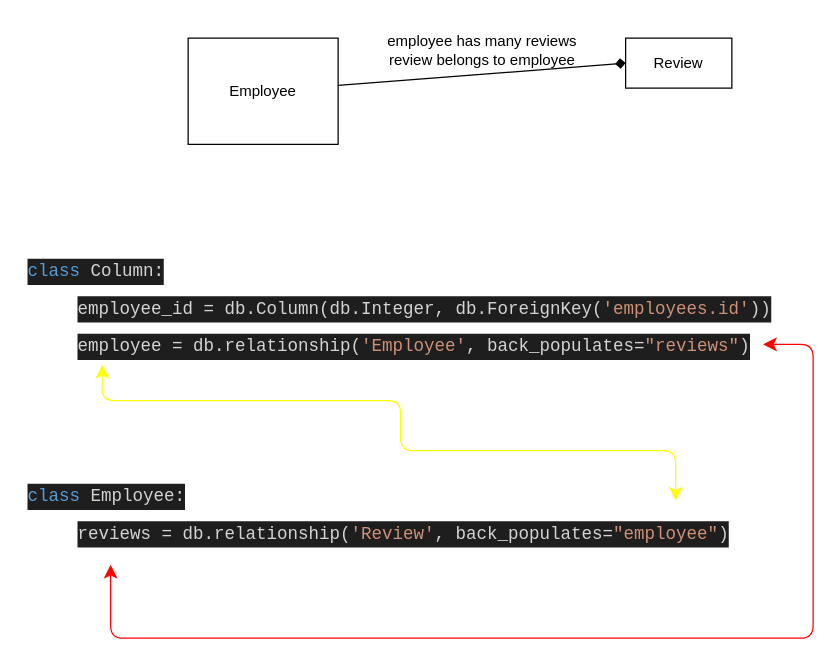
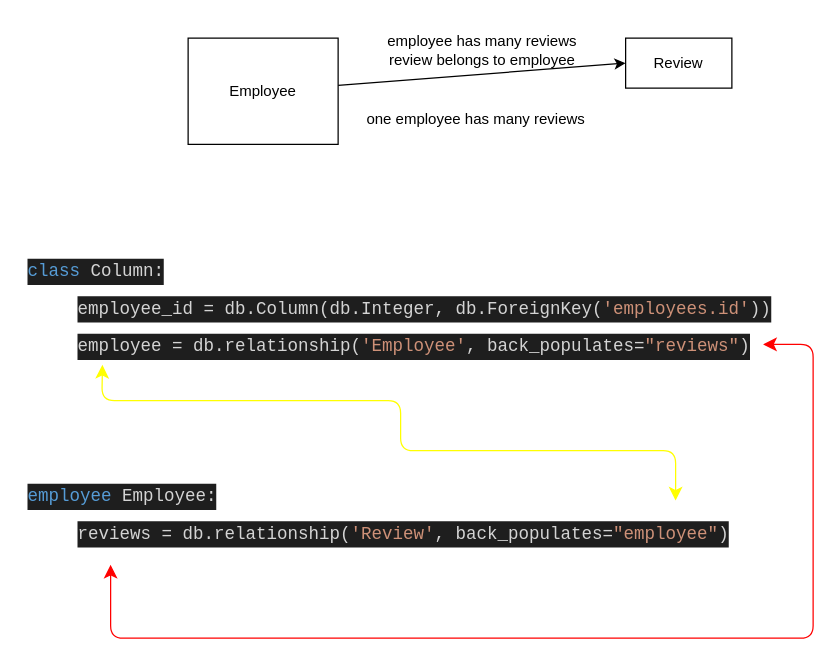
(615, 64) -> (616, 64)
none -> (476, 119)
(111, 498) -> (127, 511)
